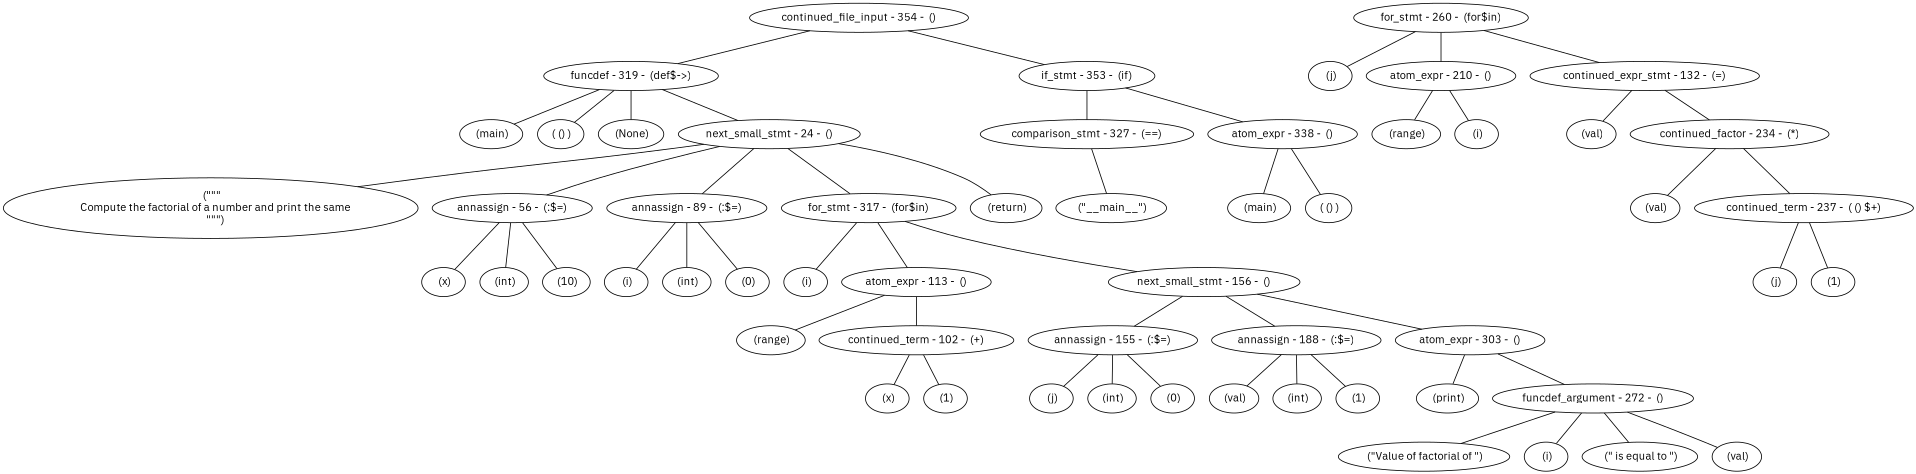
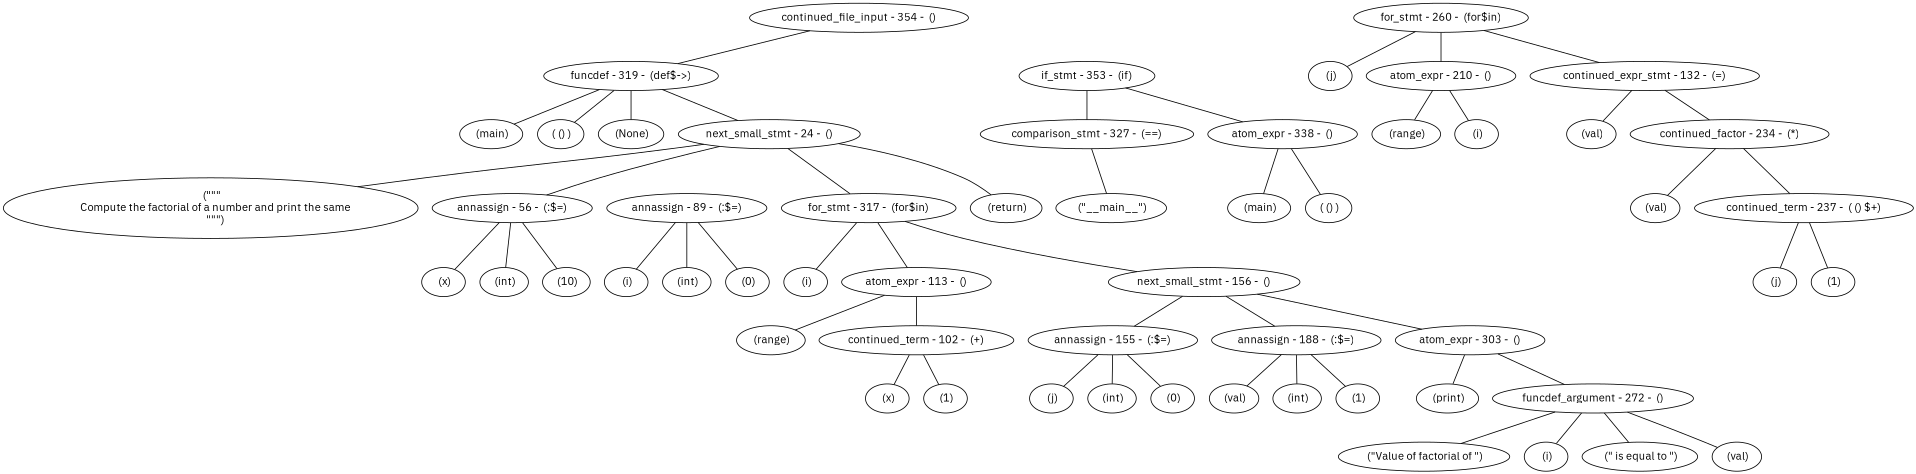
(976, 48) -> none
(728, 171) -> none
